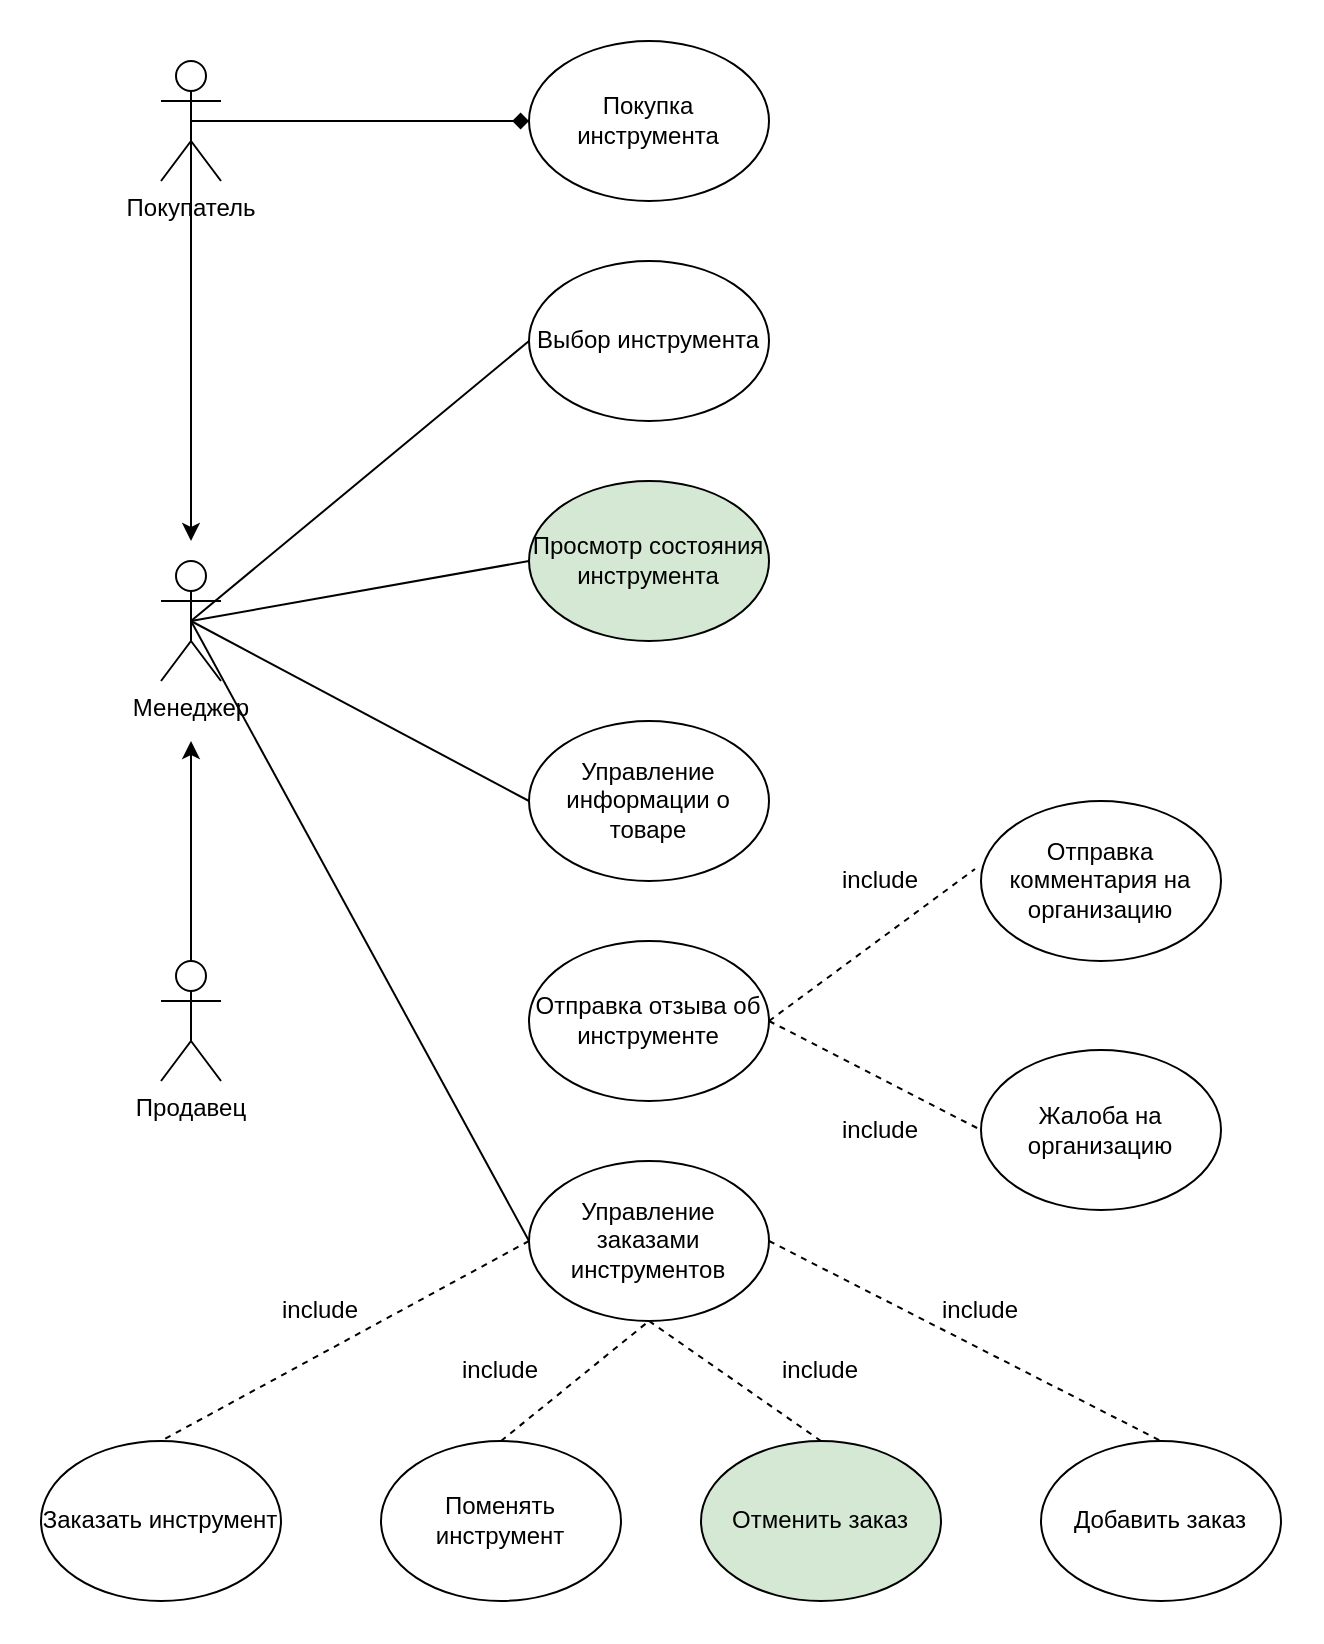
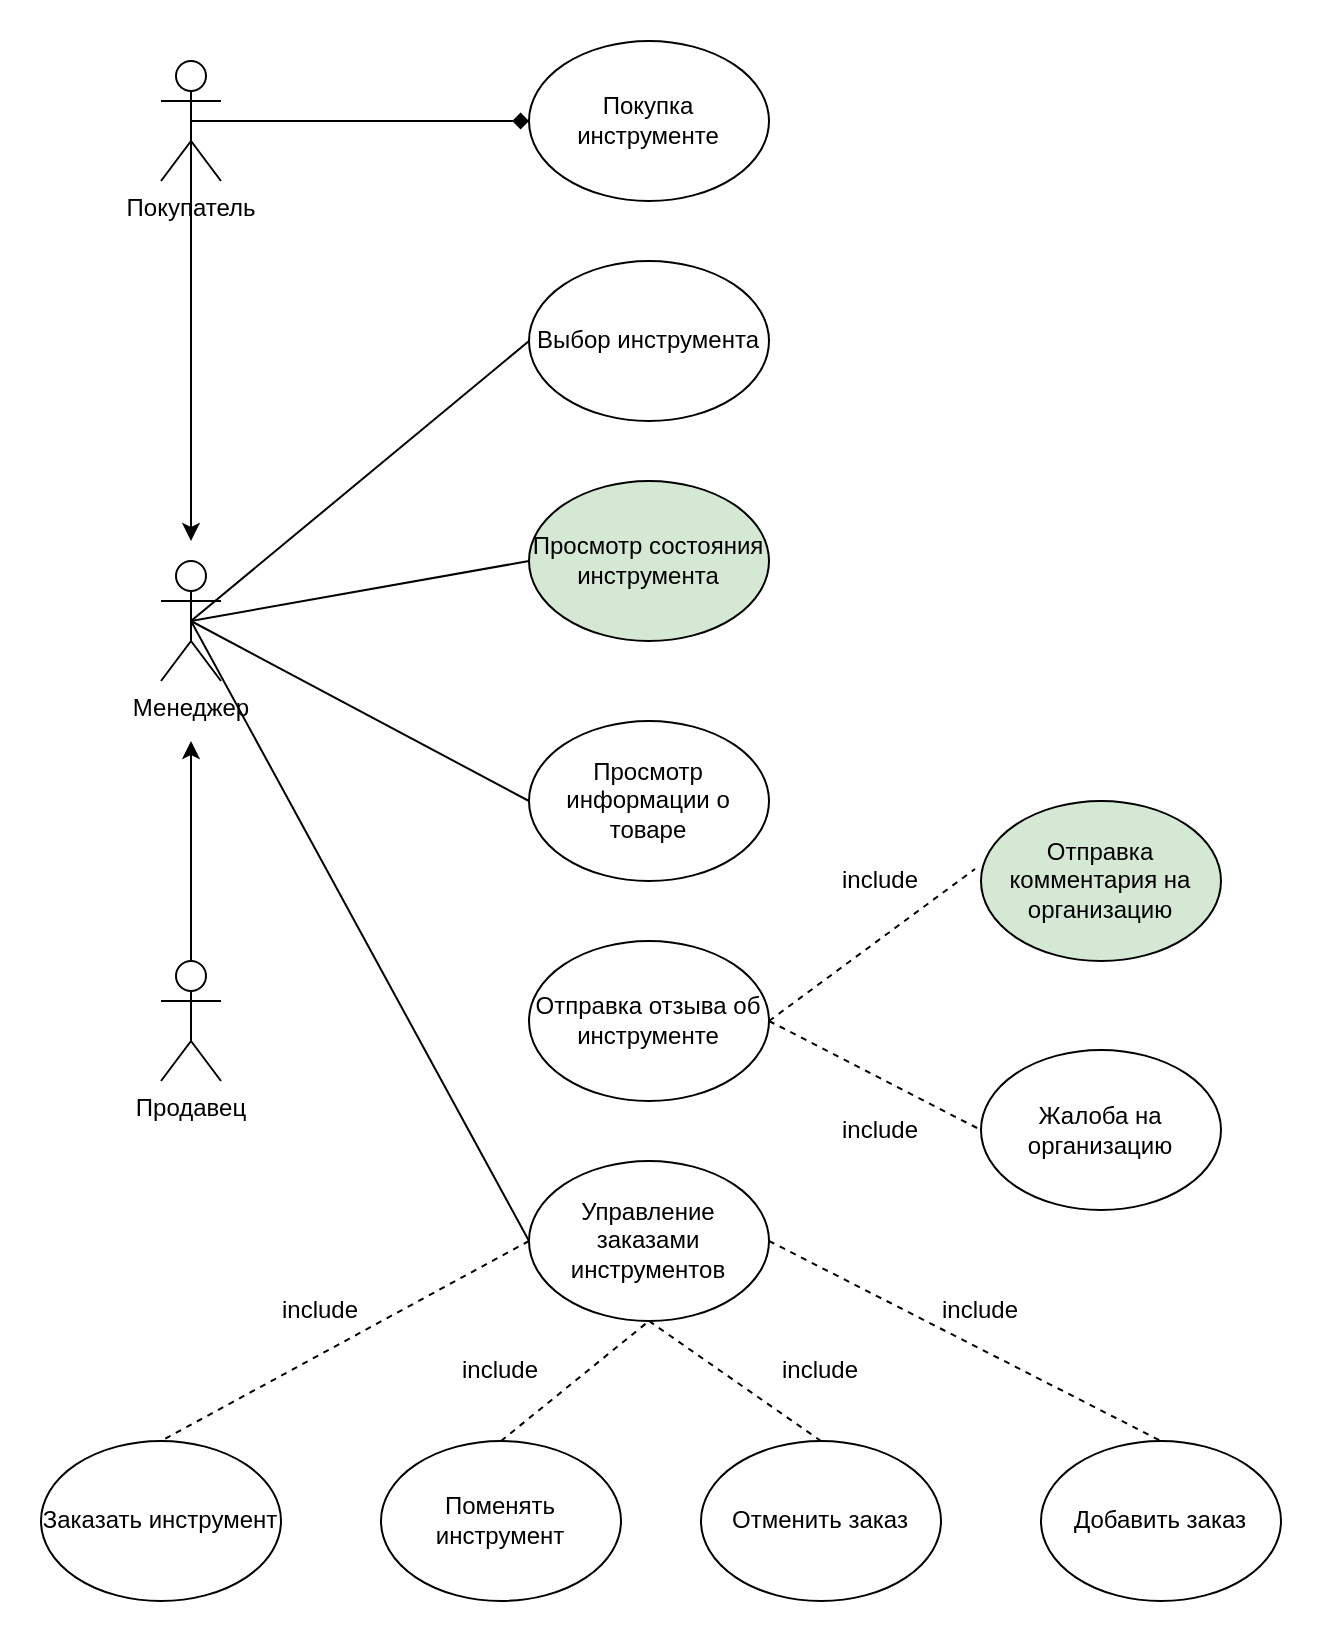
(649, 121) -> (649, 121)
(649, 801) -> (649, 801)
(1101, 881) -> (1101, 881)
(821, 1521) -> (821, 1521)
